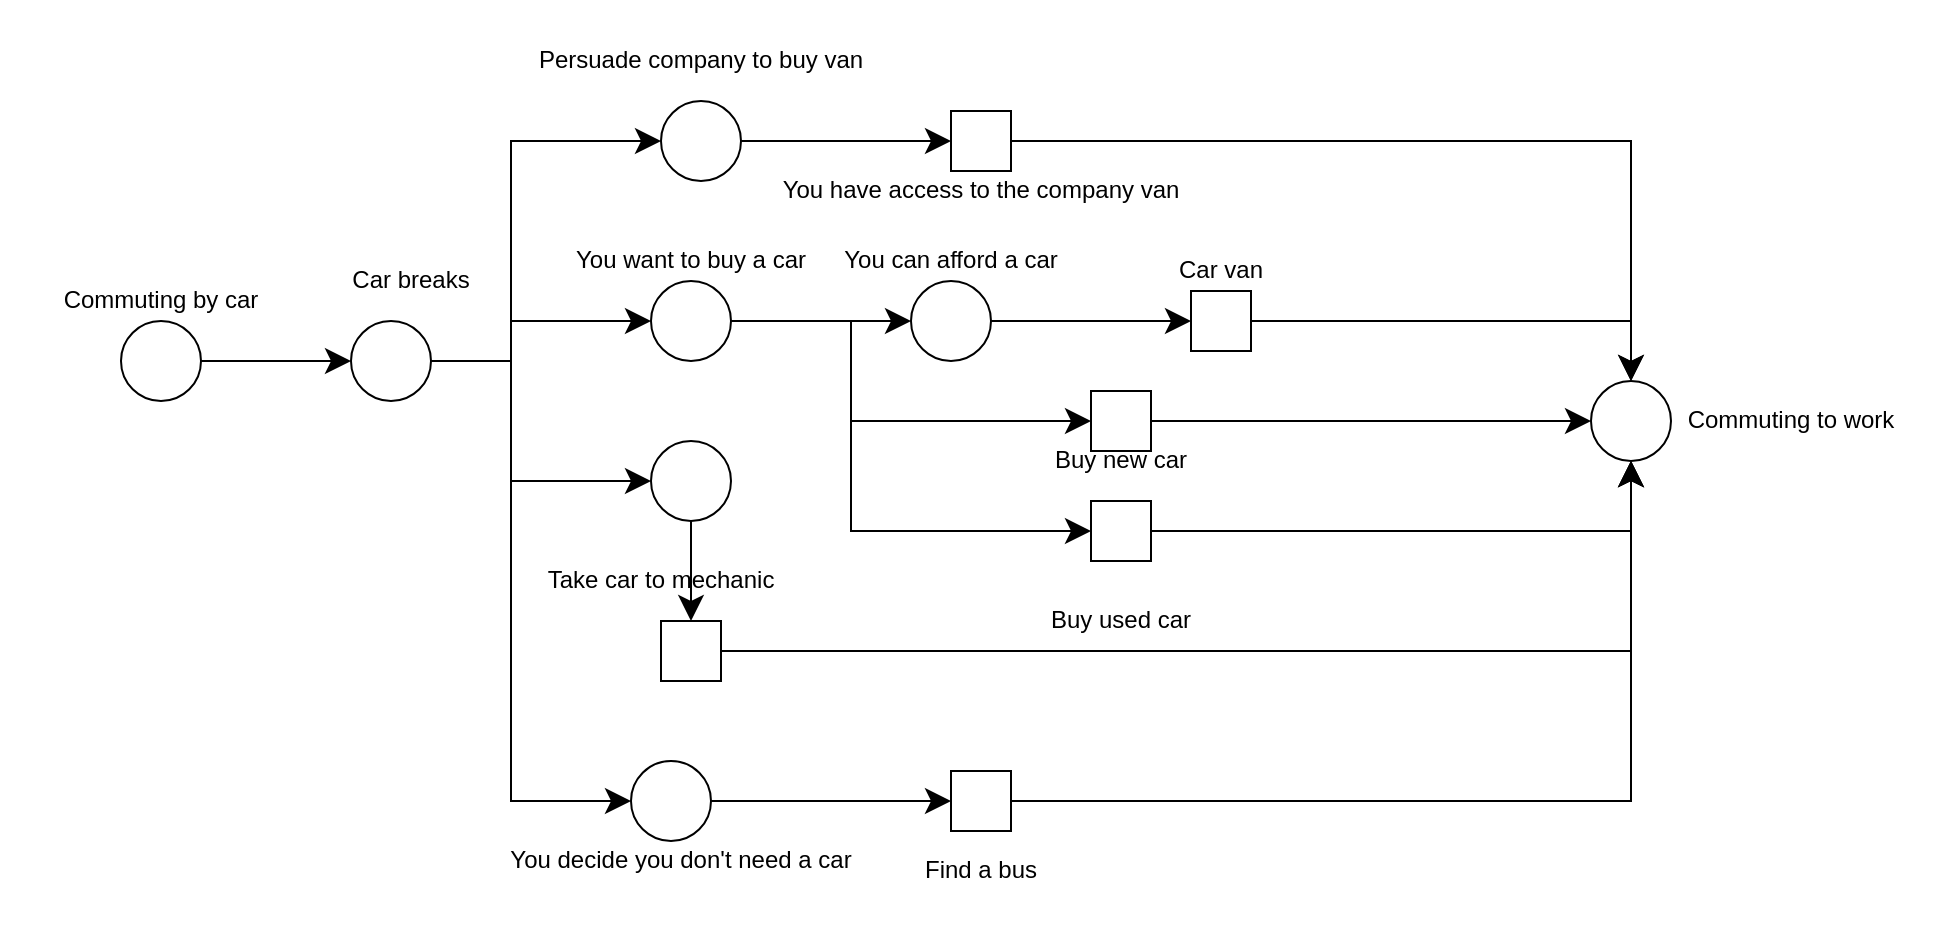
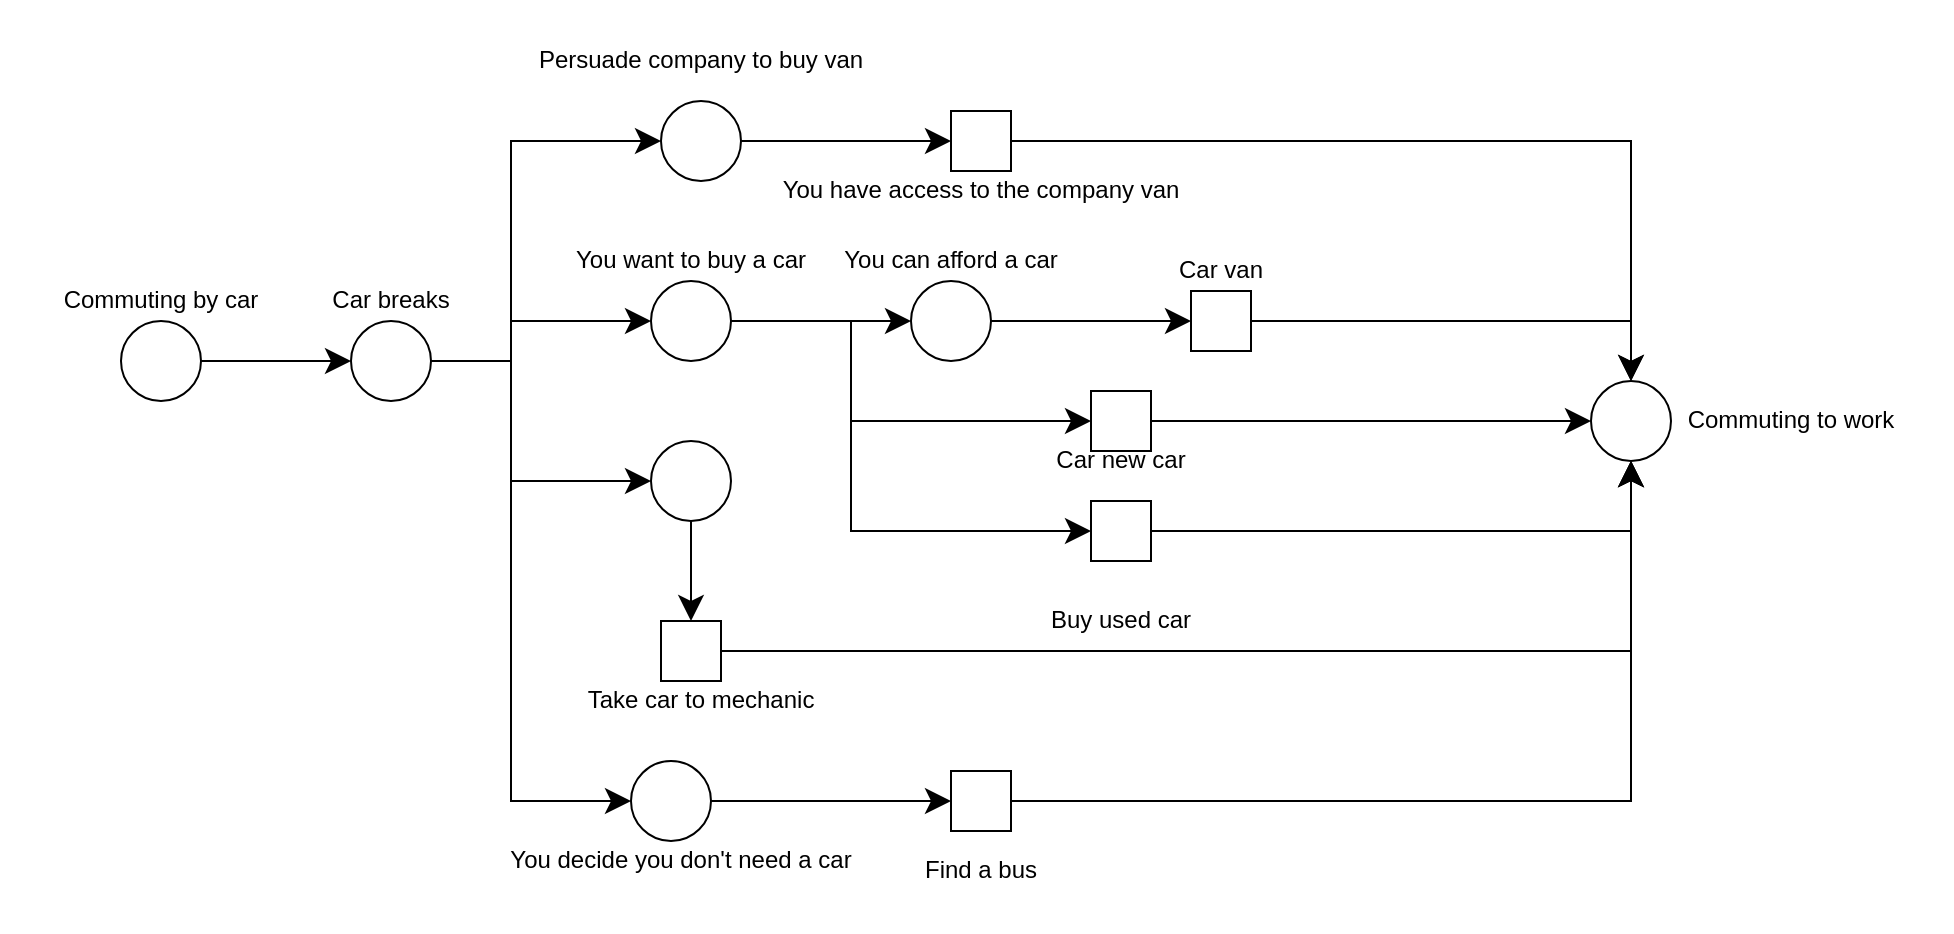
(411, 281) -> (391, 301)
(1122, 461) -> (1122, 461)
(661, 581) -> (701, 701)
